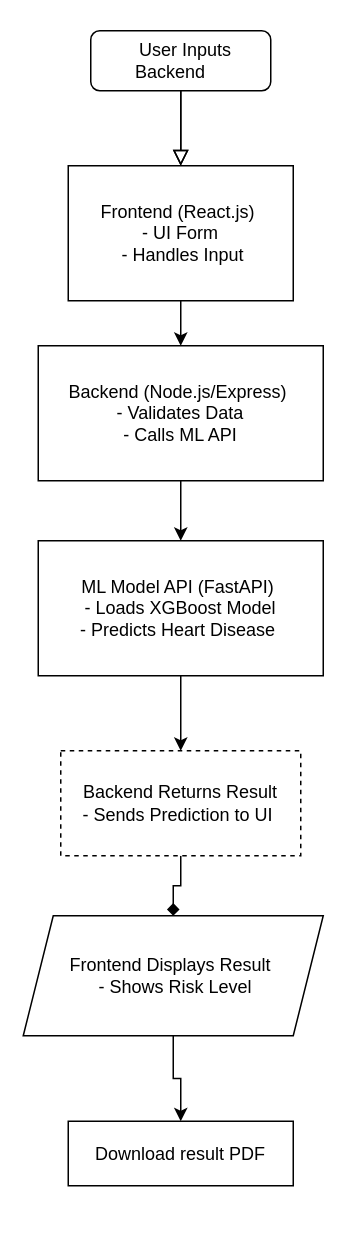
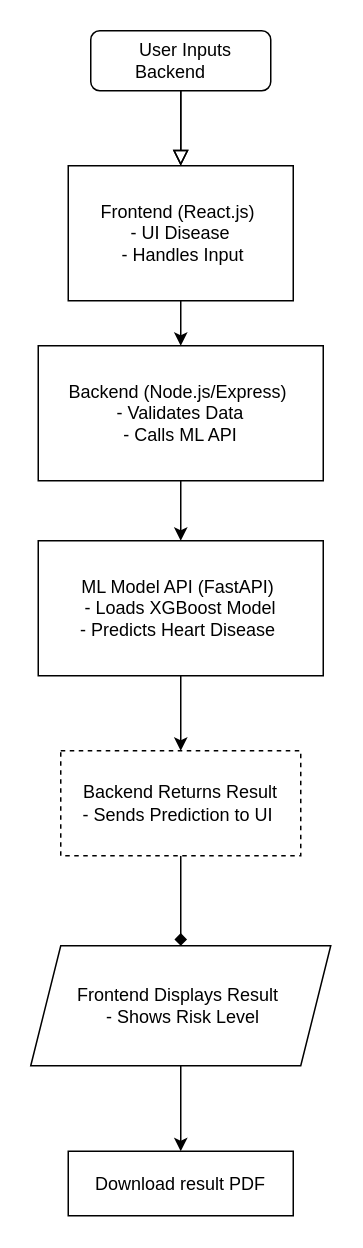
(181, 233) -> (181, 233)
(173, 976) -> (181, 1006)
(181, 1154) -> (181, 1184)
